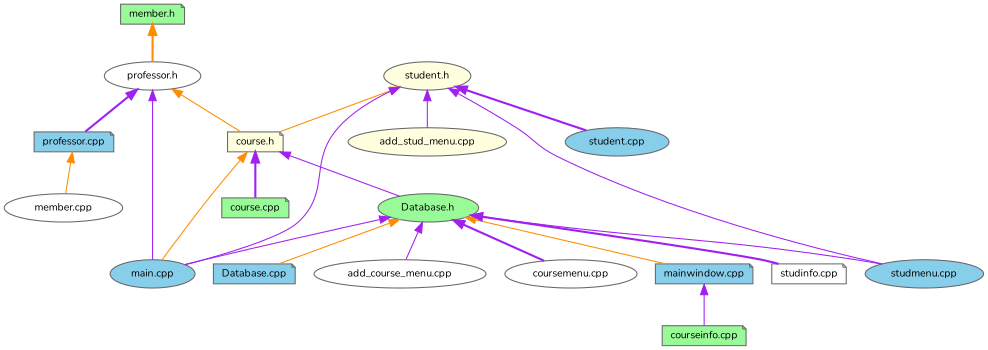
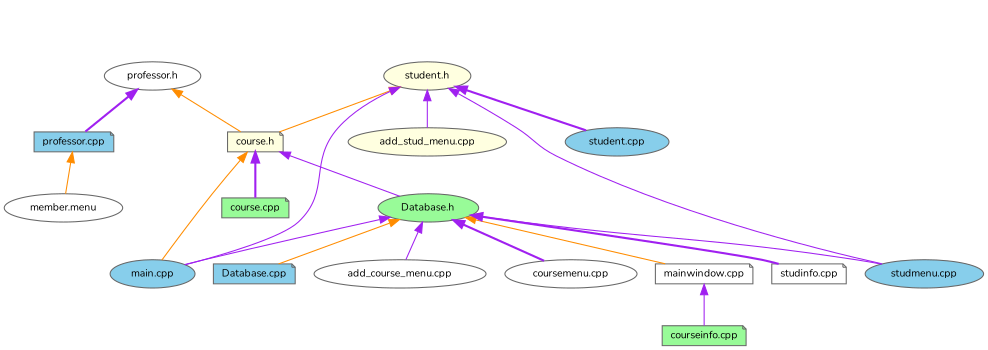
(153, 14) -> none
(153, 180) -> none
(63, 208) -> (63, 208)
(704, 274) -> (704, 274)
